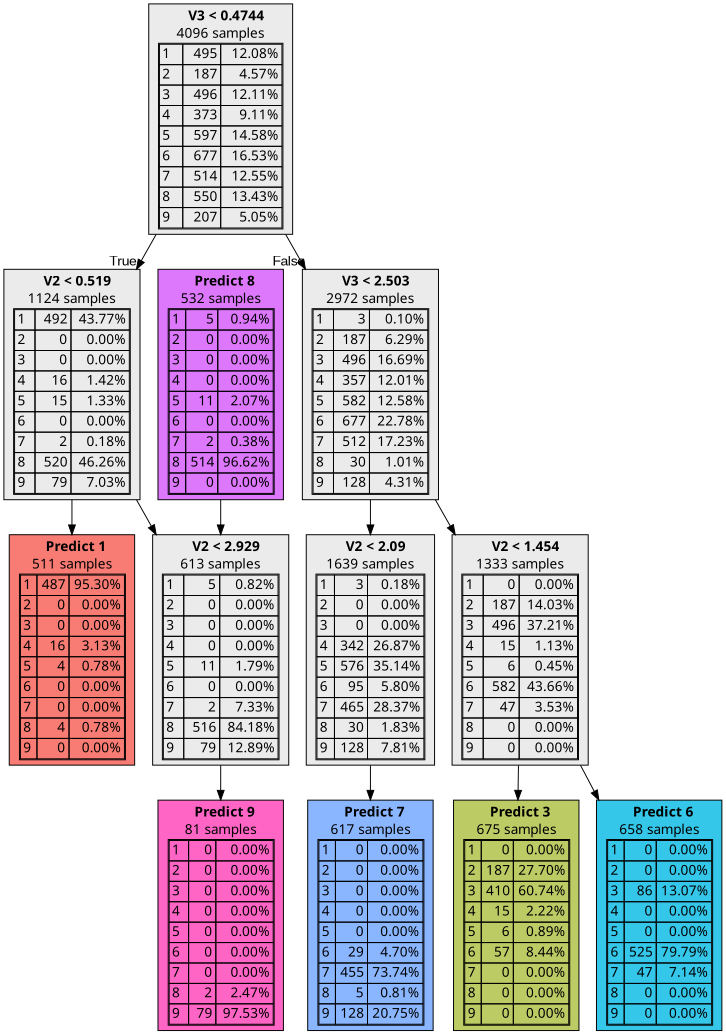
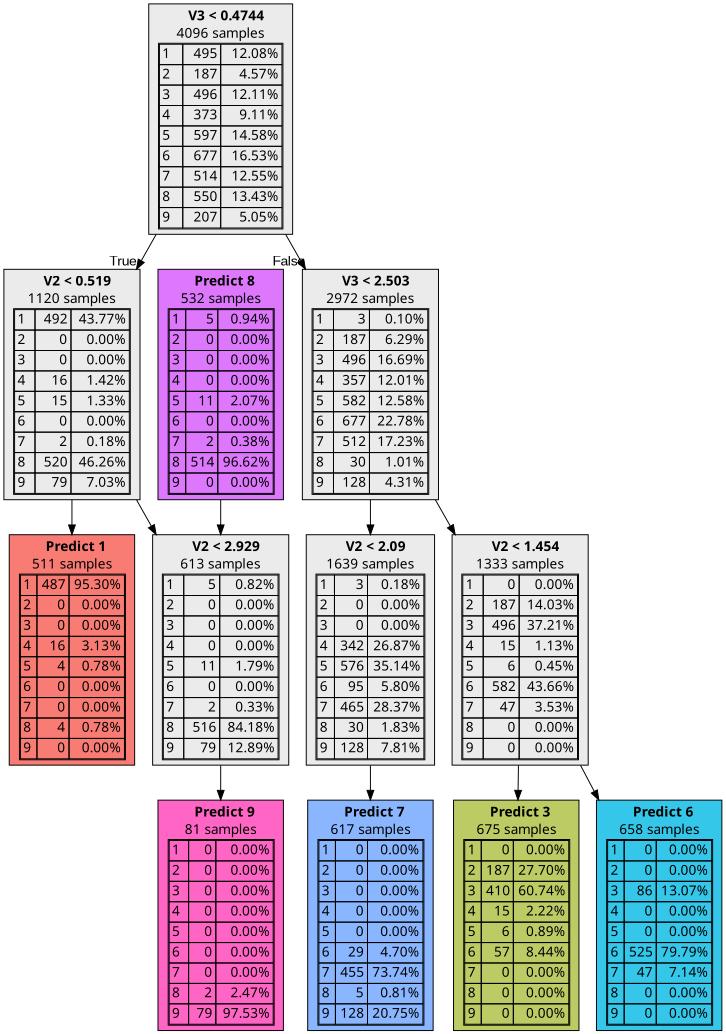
(72, 299) -> (72, 299)
(255, 707) -> (255, 707)
